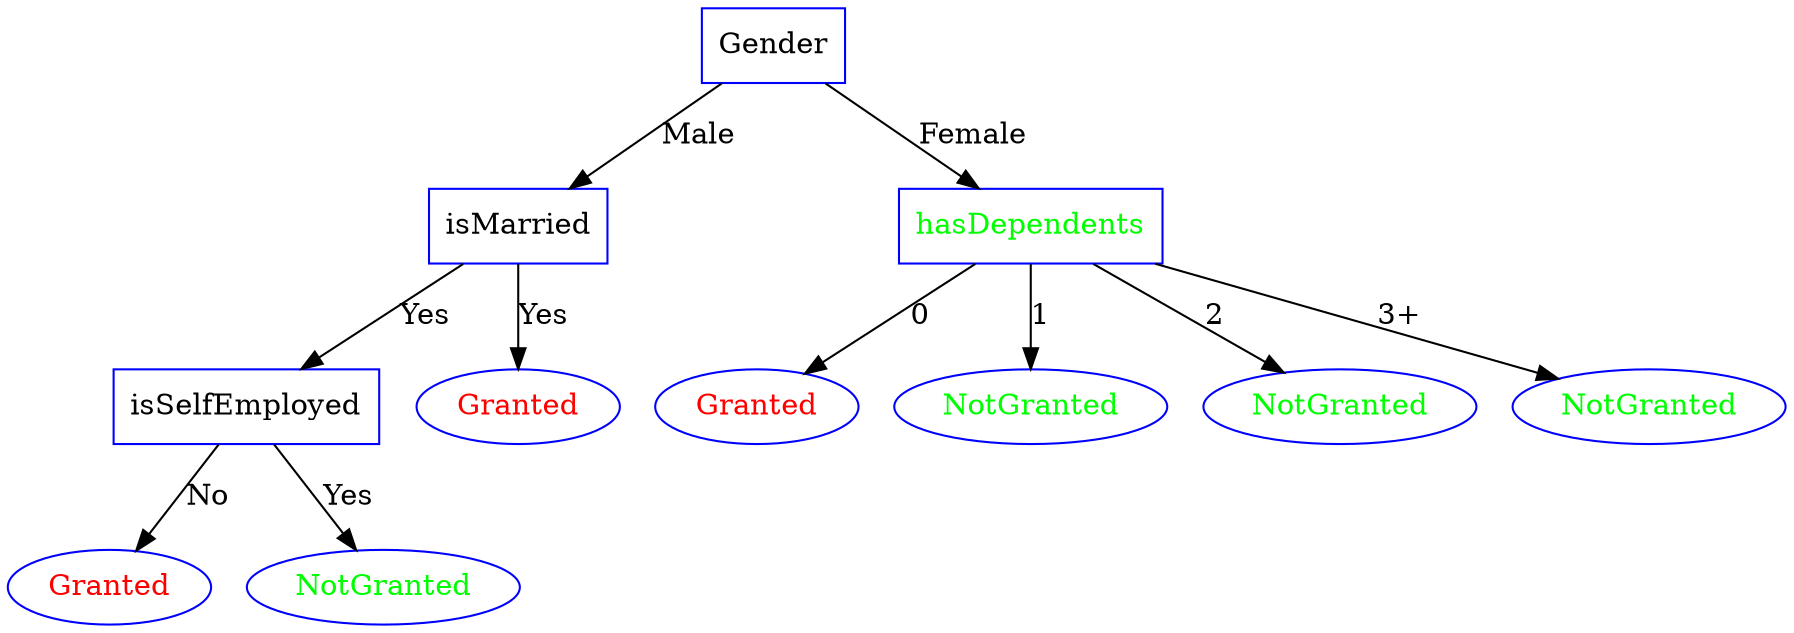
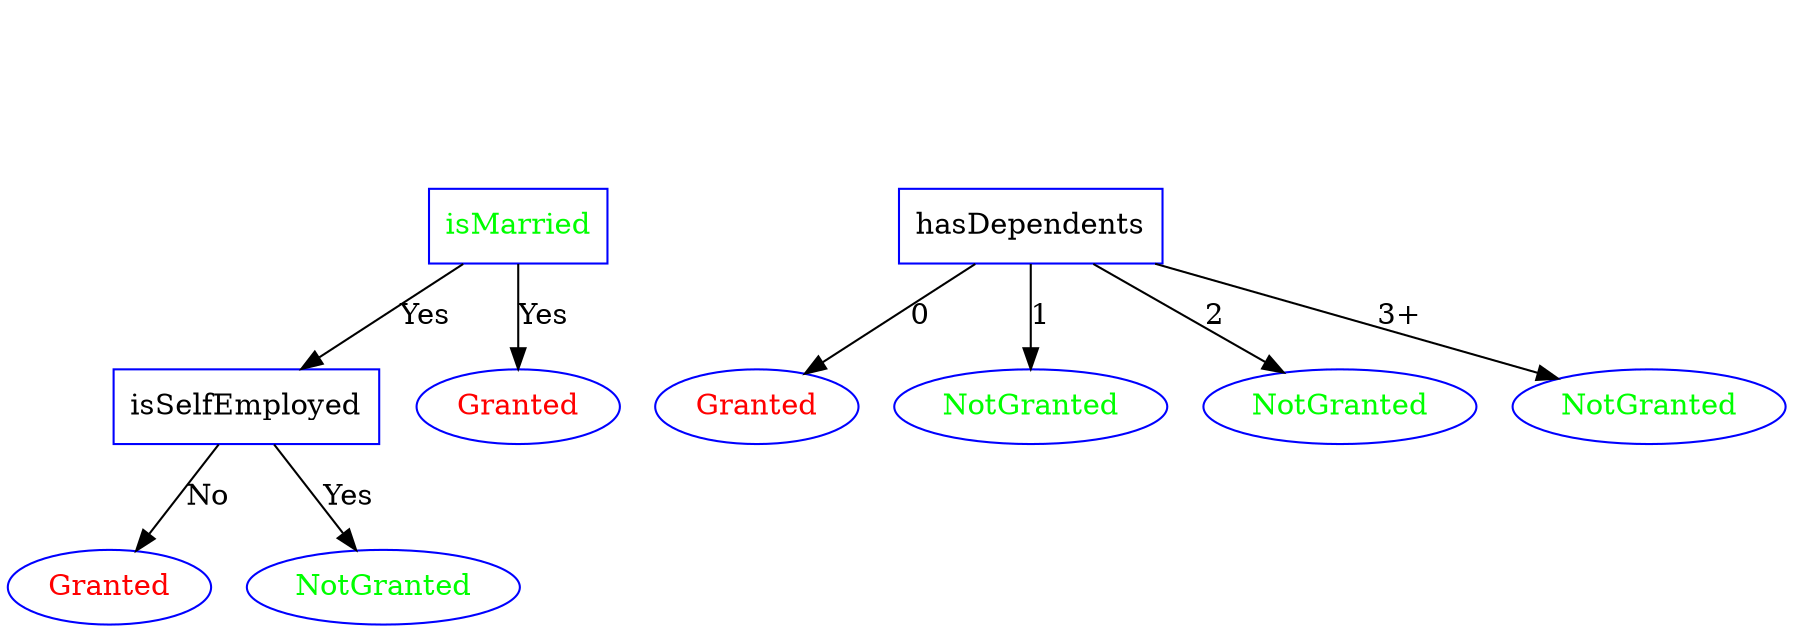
(773, 46) -> none
(518, 226) -> (518, 226)
(1031, 226) -> (1031, 226)
